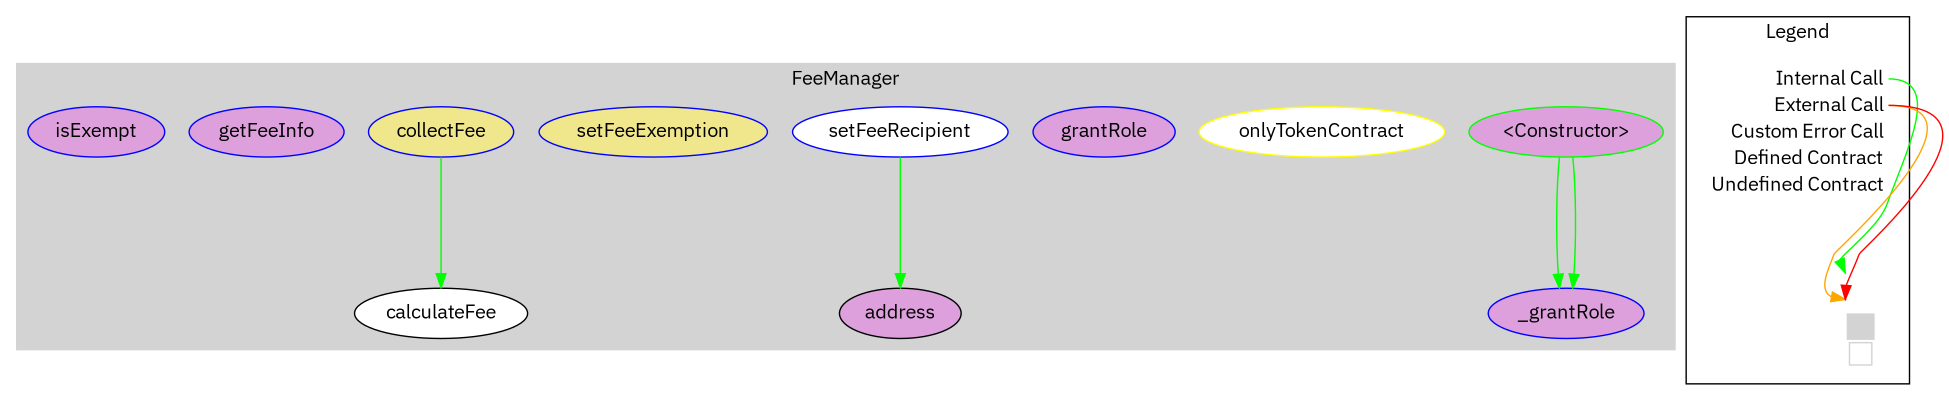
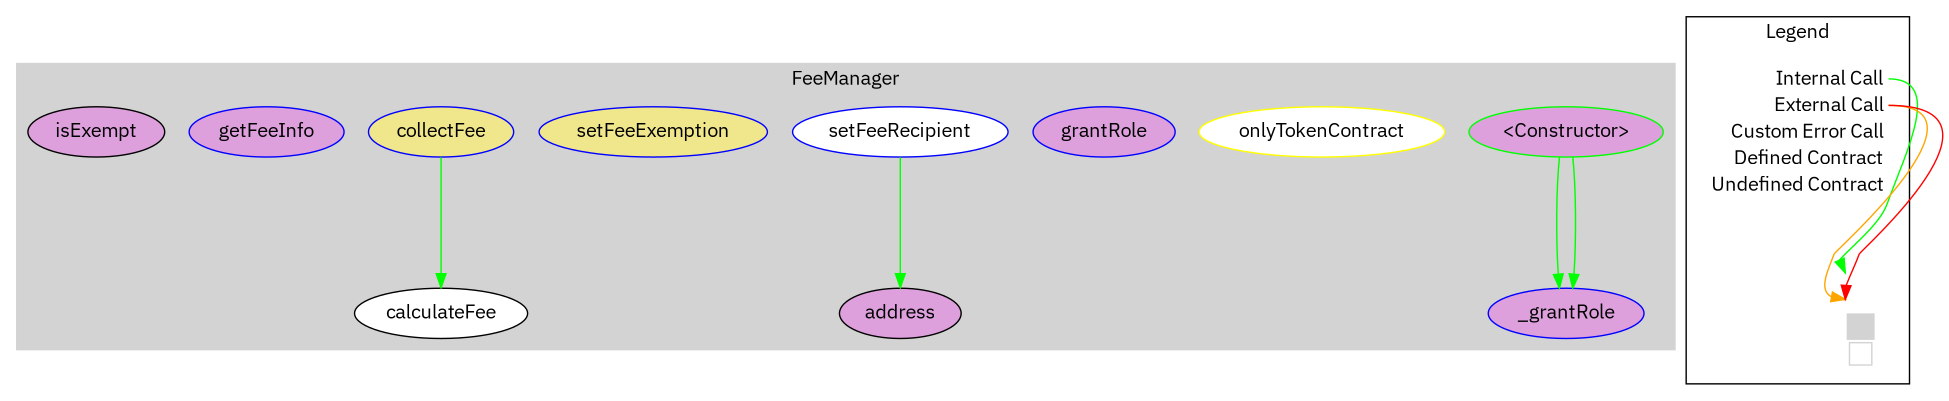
(96, 132) -> (96, 132)
